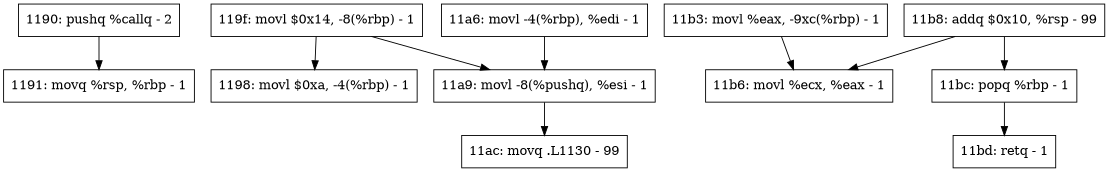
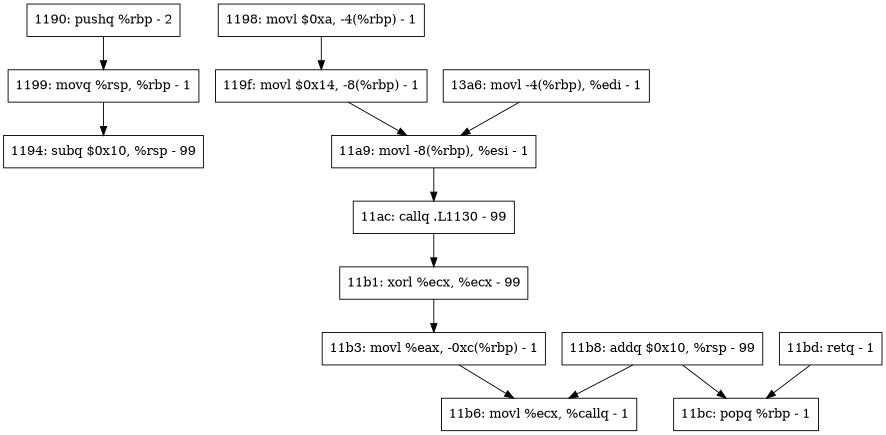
(99, 20) -> (103, 20)
(544, 20) -> (546, 86)
(776, 20) -> (434, 349)
(316, 49) -> (321, 49)
(99, 86) -> (103, 86)
(544, 86) -> (434, 152)
(799, 86) -> (539, 414)
(1004, 114) -> (792, 379)
none -> (103, 152)
(544, 152) -> (434, 217)
none -> (434, 283)
